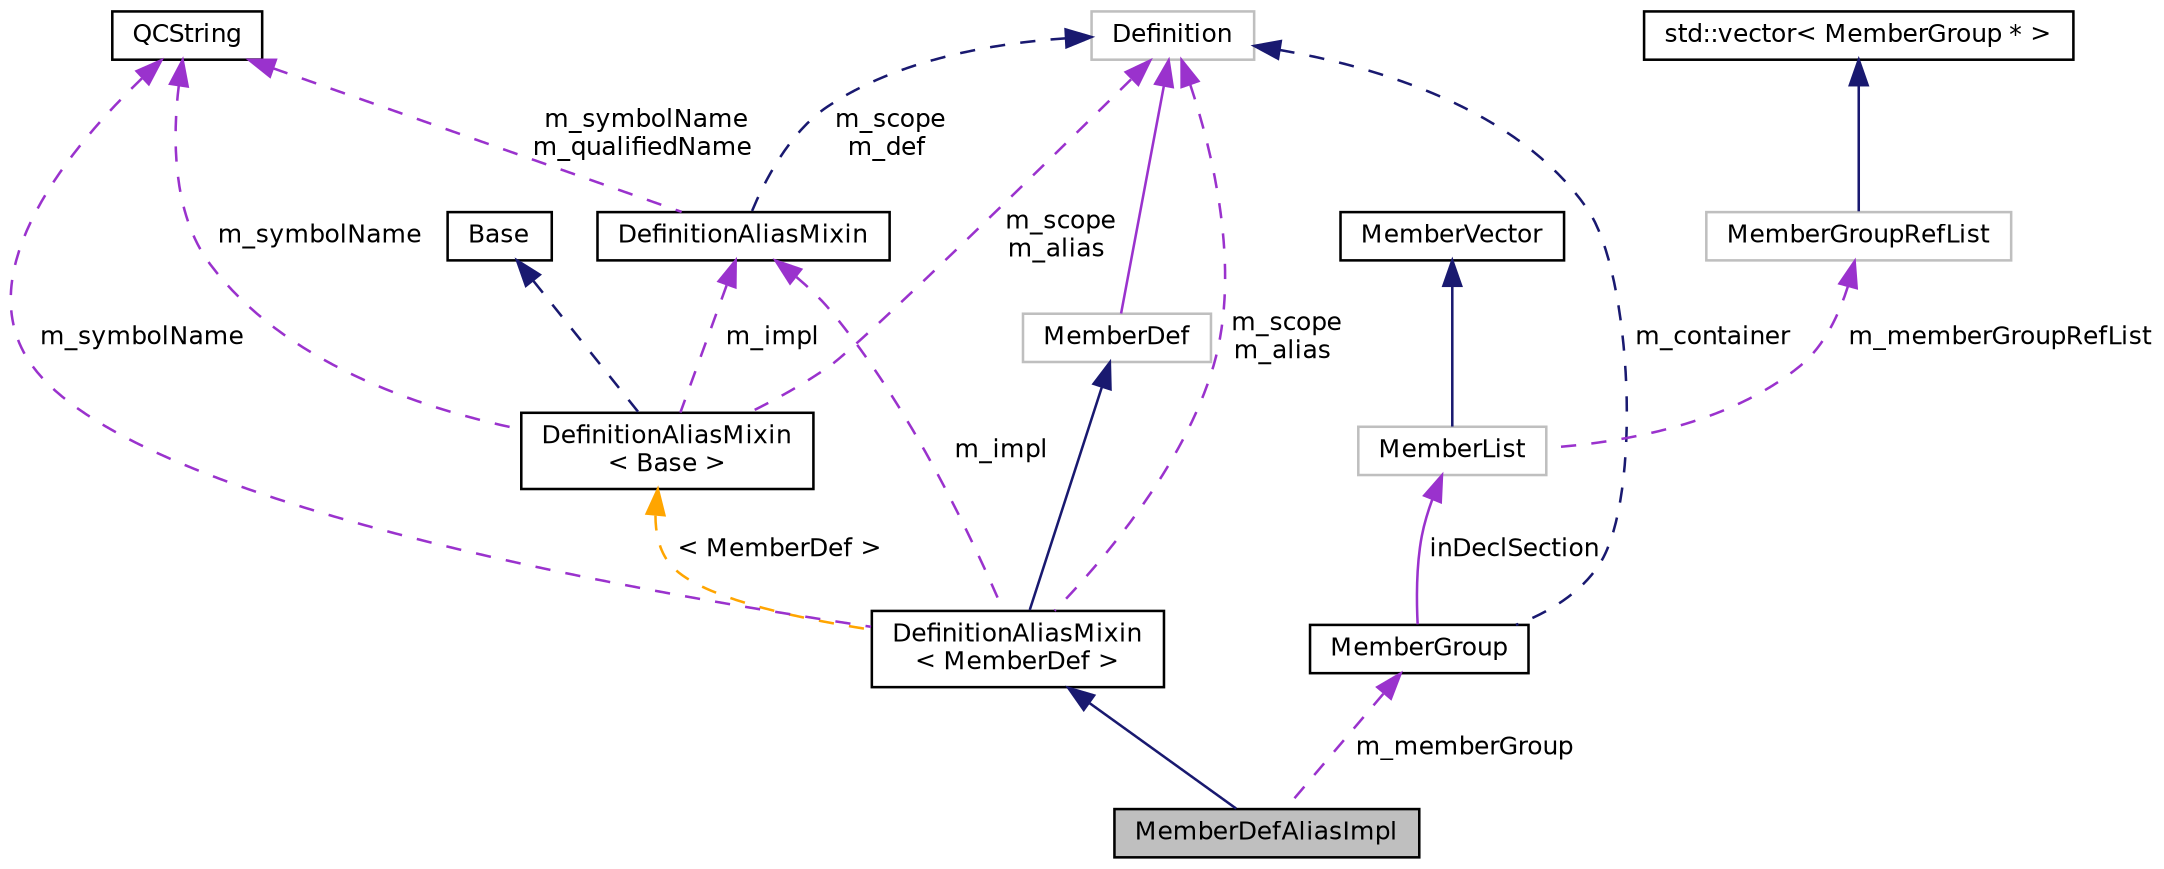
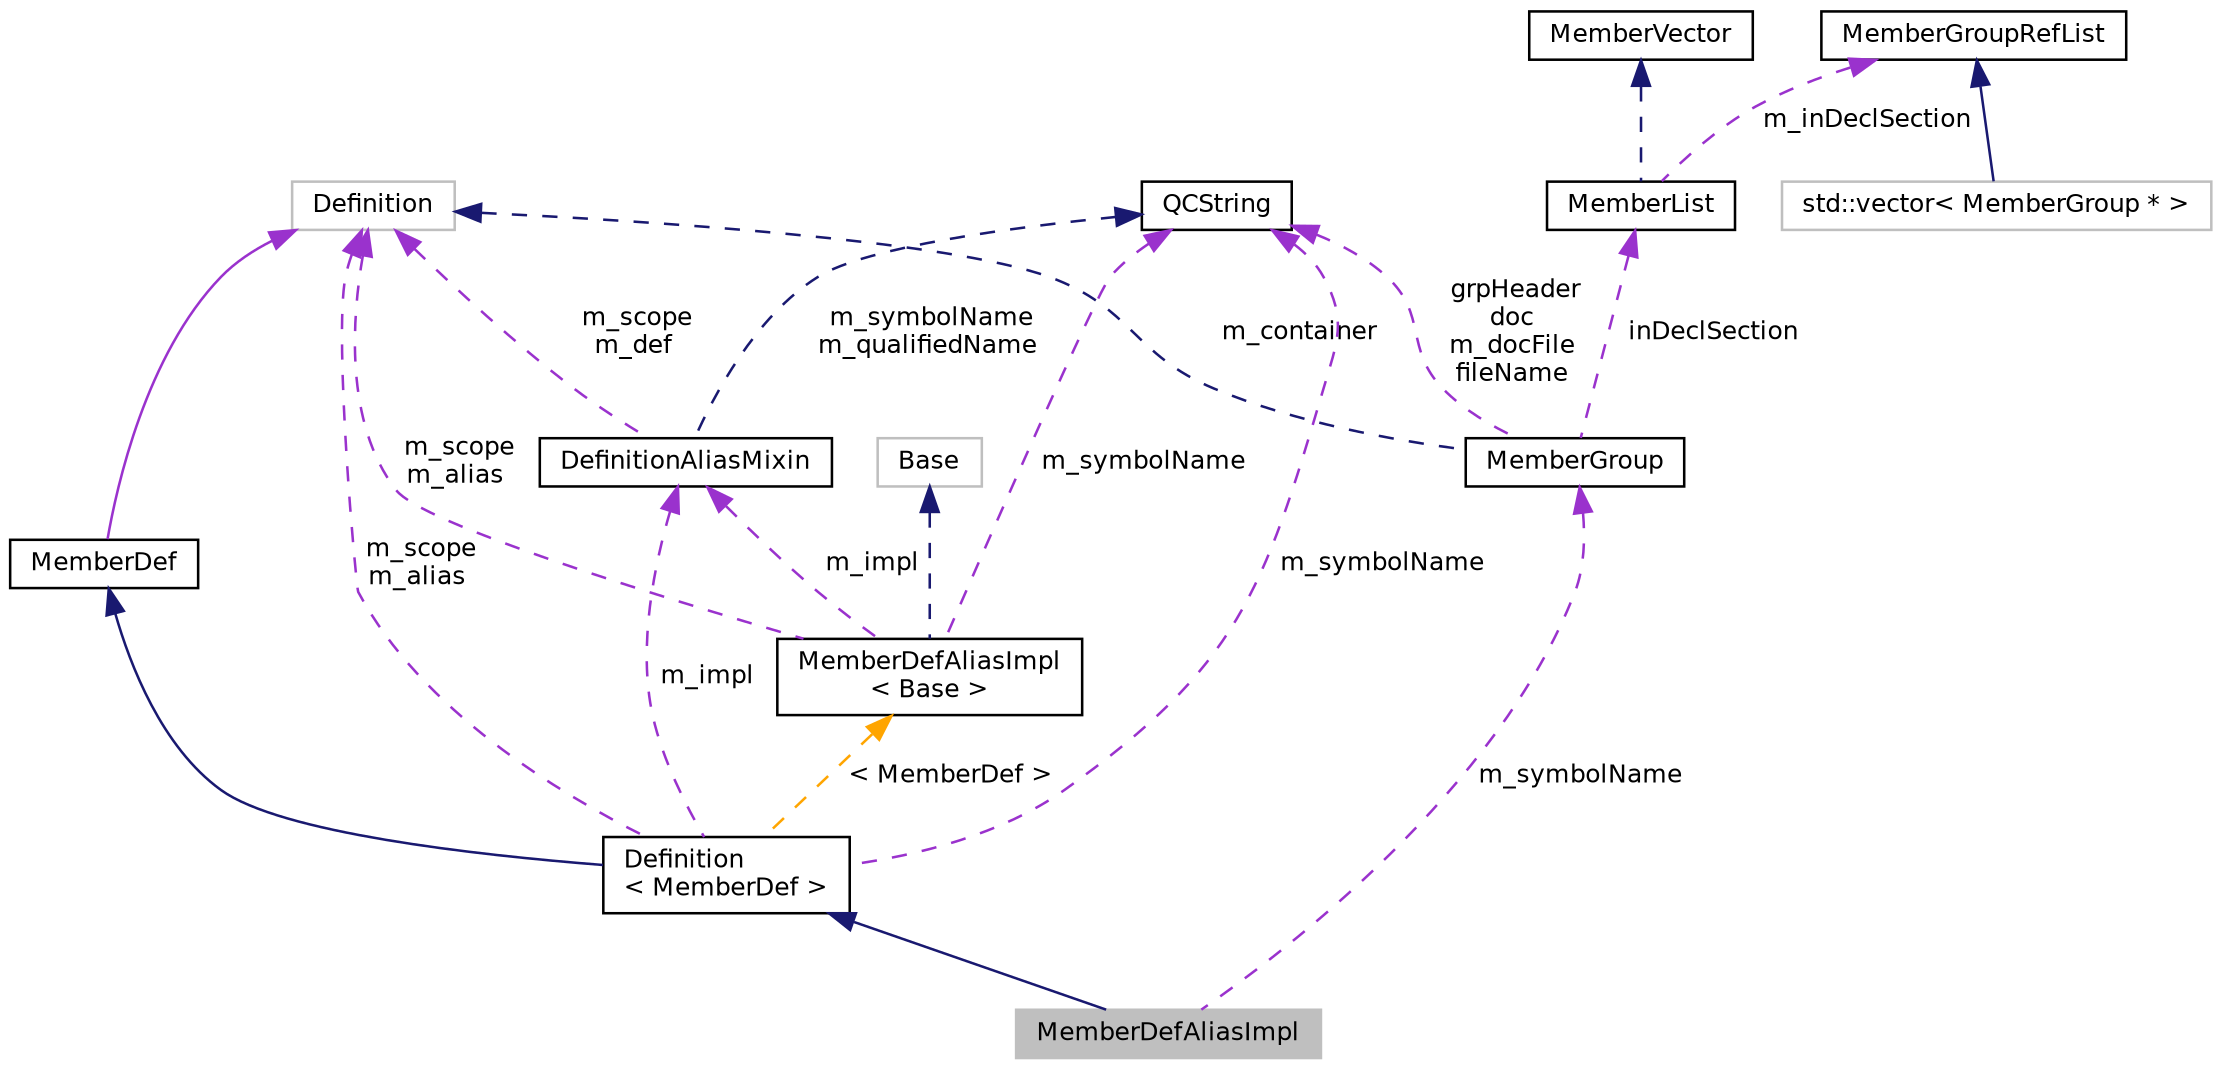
(1859, 36) -> (1997, 206)
(880, 79) -> (526, 350)
(477, 140) -> (865, 258)
(1859, 148) -> (1987, 134)
(500, 236) -> (930, 462)
(1859, 236) -> (1974, 36)
none -> (1417, 335)
(1117, 338) -> (104, 564)
(1997, 338) -> (1863, 121)
(1452, 356) -> (1641, 134)
(667, 451) -> (930, 677)
(1452, 451) -> (1641, 206)
(1418, 561) -> (1605, 347)
(1018, 649) -> (727, 875)
(1461, 748) -> (1578, 776)
(1267, 833) -> (1169, 1034)
